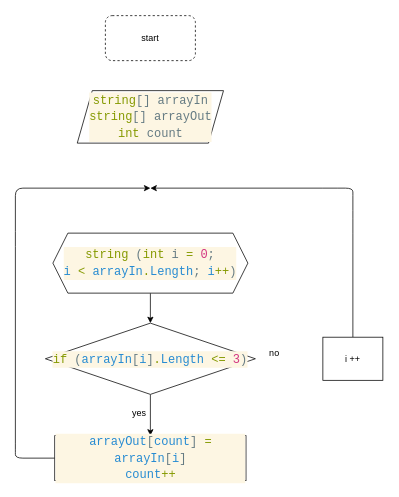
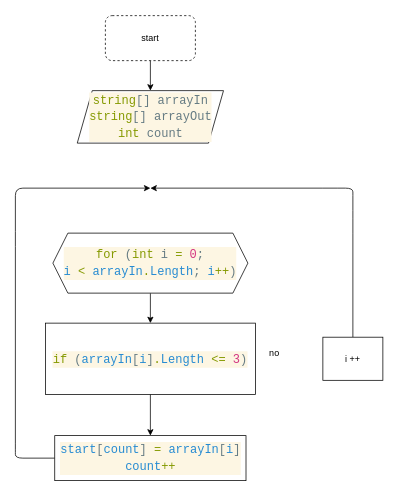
none -> (150, 72)
(150, 263) -> (150, 263)
(150, 359) -> (150, 359)
(139, 413) -> none
(151, 458) -> (151, 458)
